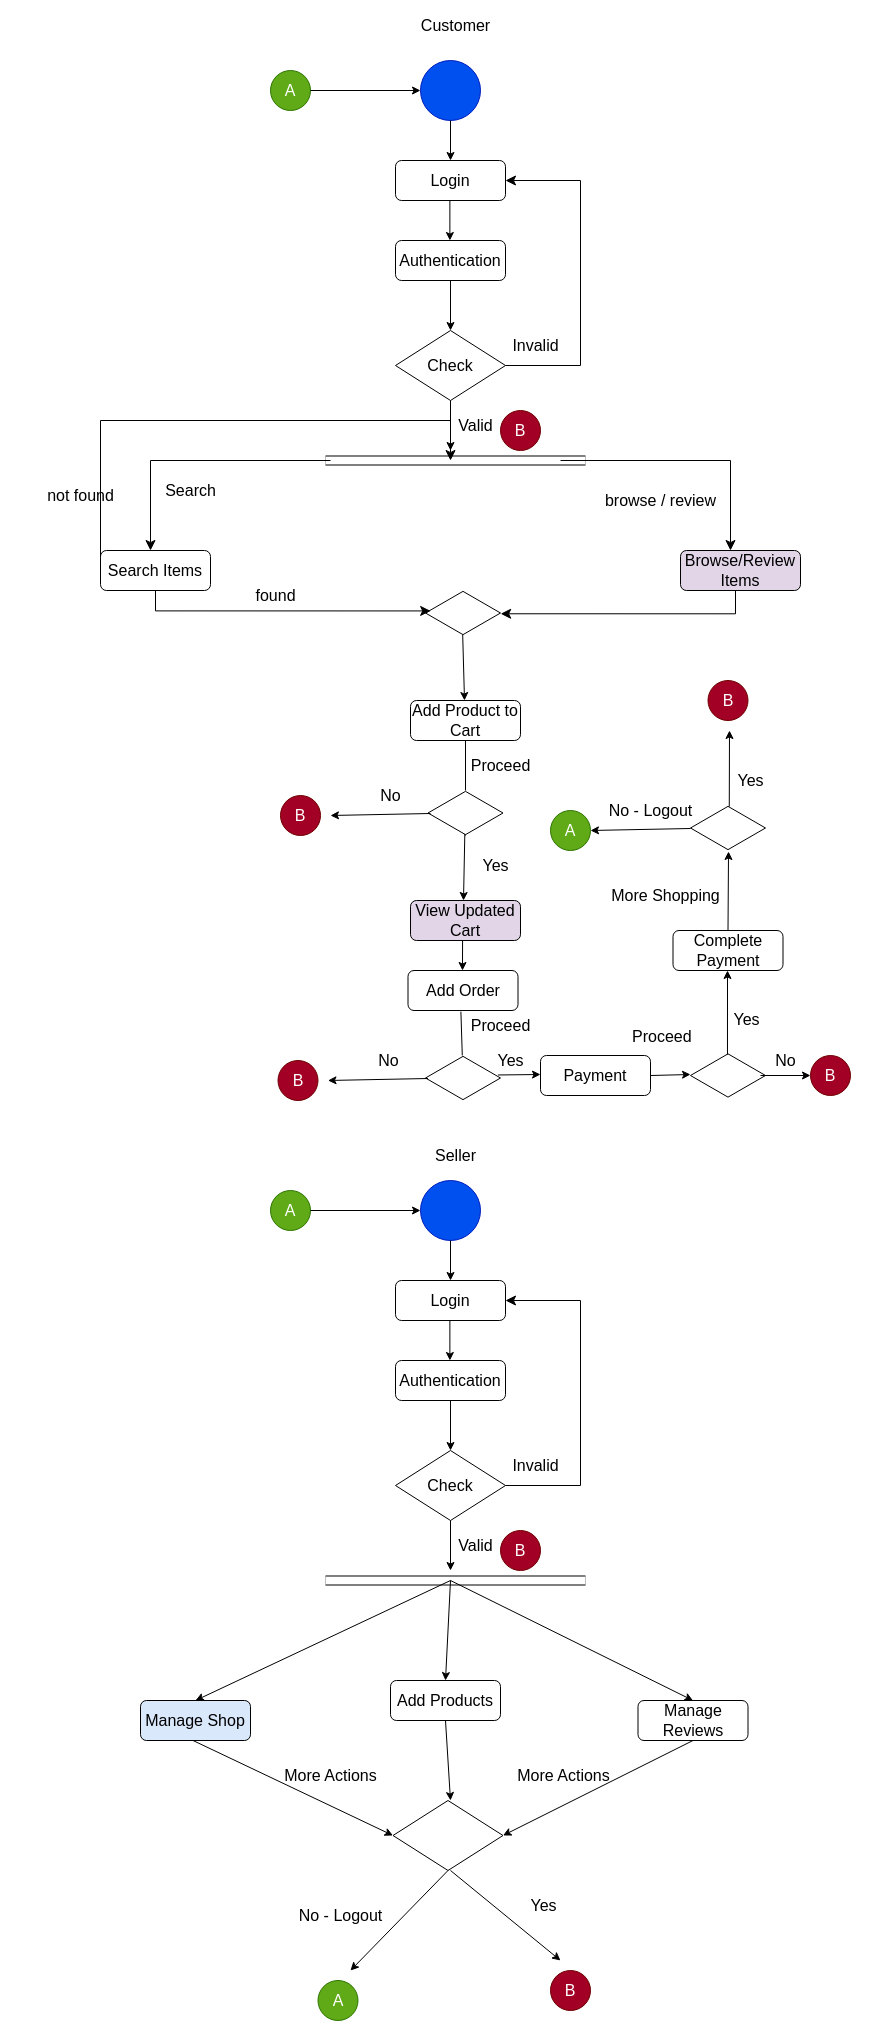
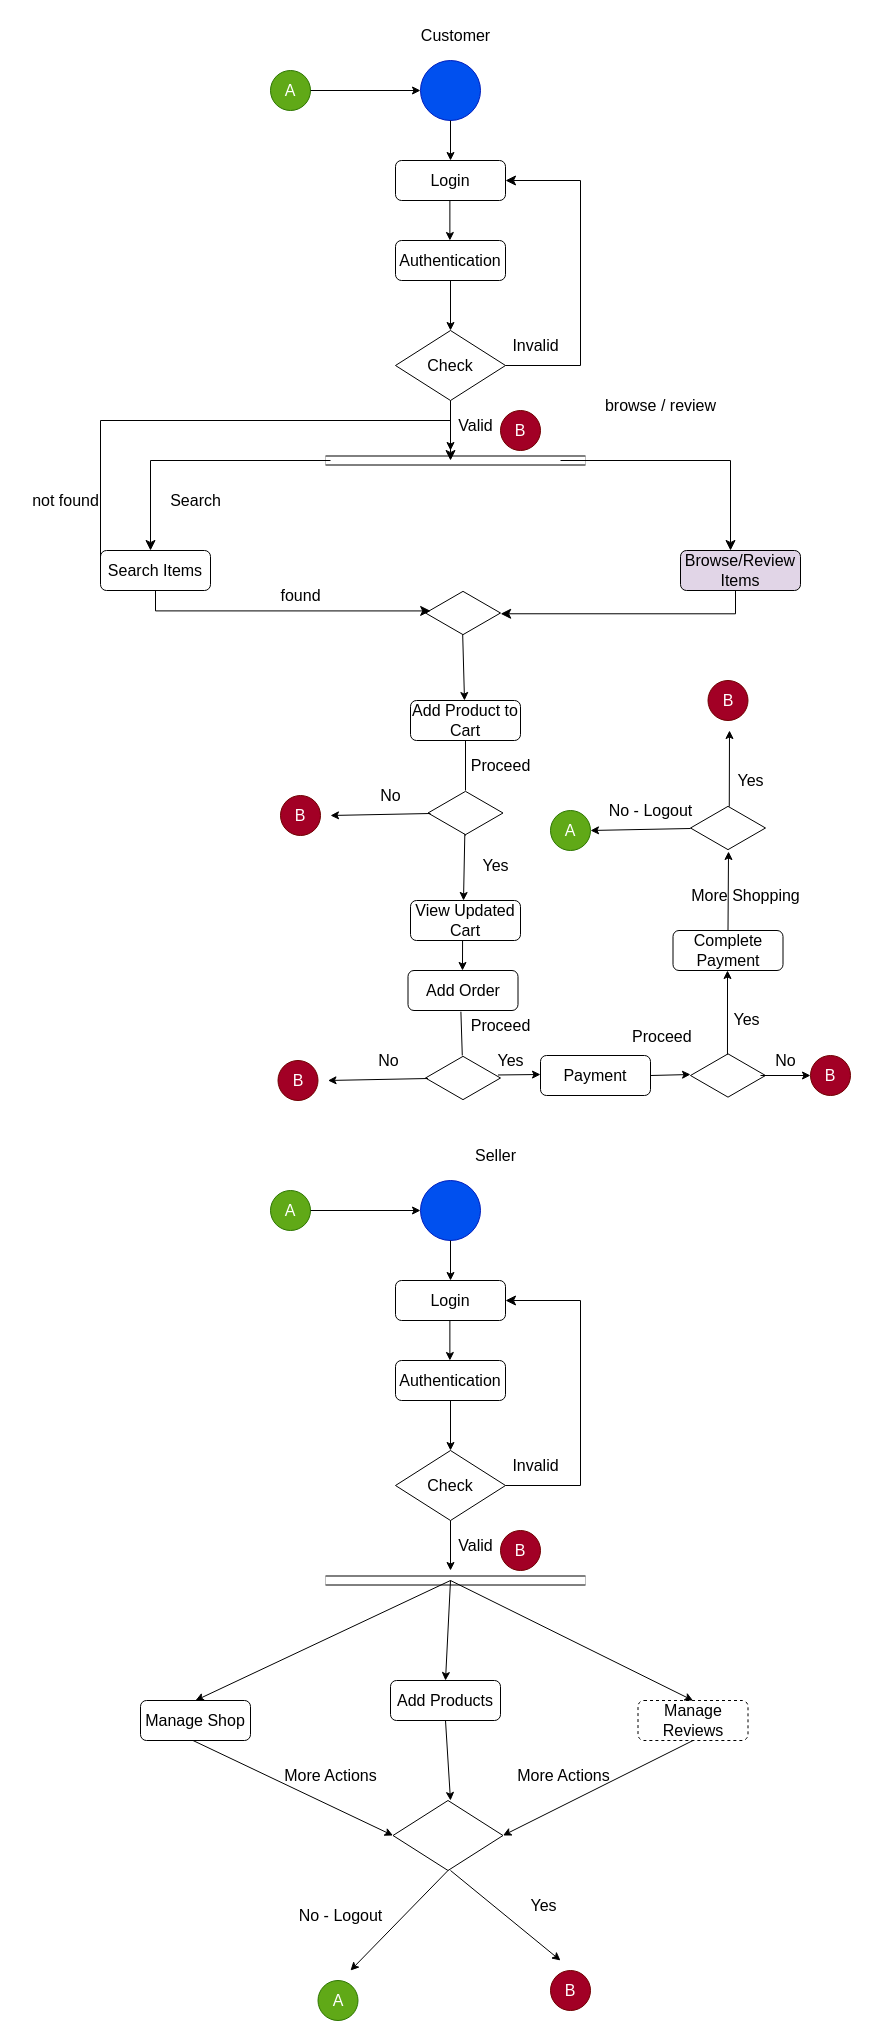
(456, 26) -> (456, 36)
(191, 491) -> (196, 501)
(81, 496) -> (66, 501)
(661, 501) -> (661, 406)
(276, 596) -> (301, 596)
(666, 896) -> (746, 896)
(466, 921) -> (466, 921)
(456, 1156) -> (496, 1156)
(196, 1721) -> (196, 1721)
(693, 1721) -> (693, 1721)
